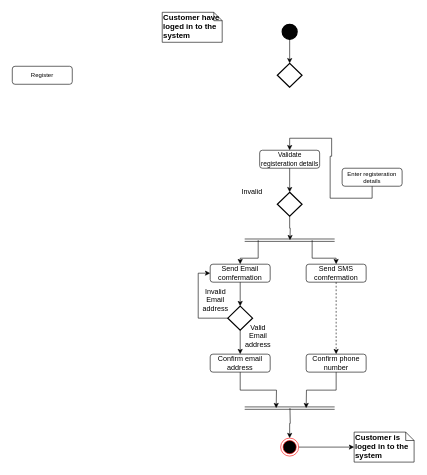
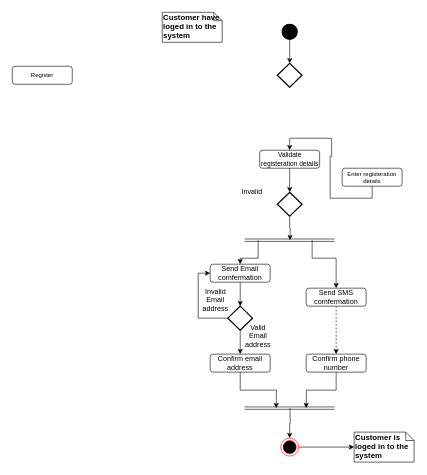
(336, 273) -> (336, 297)
